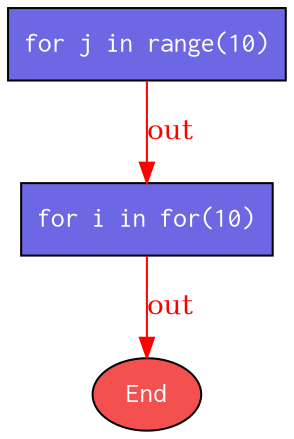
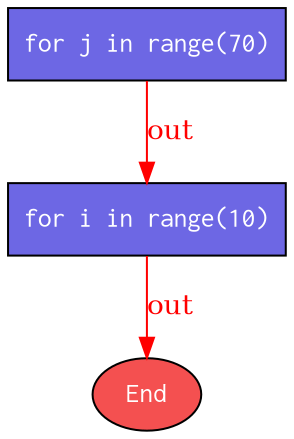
(147, 44) -> (147, 44)
(147, 219) -> (147, 219)
